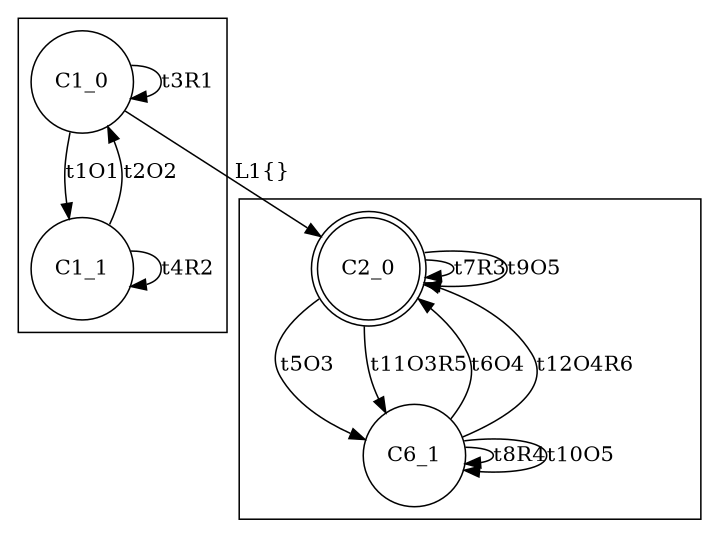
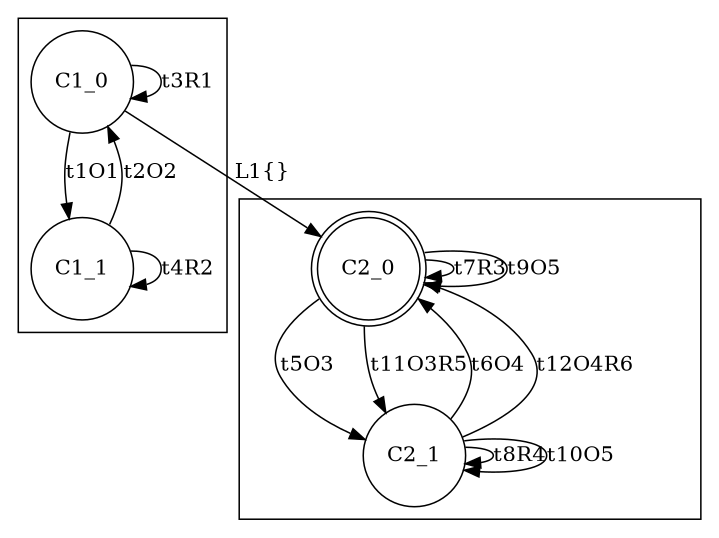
(414, 456) -> (414, 456)
